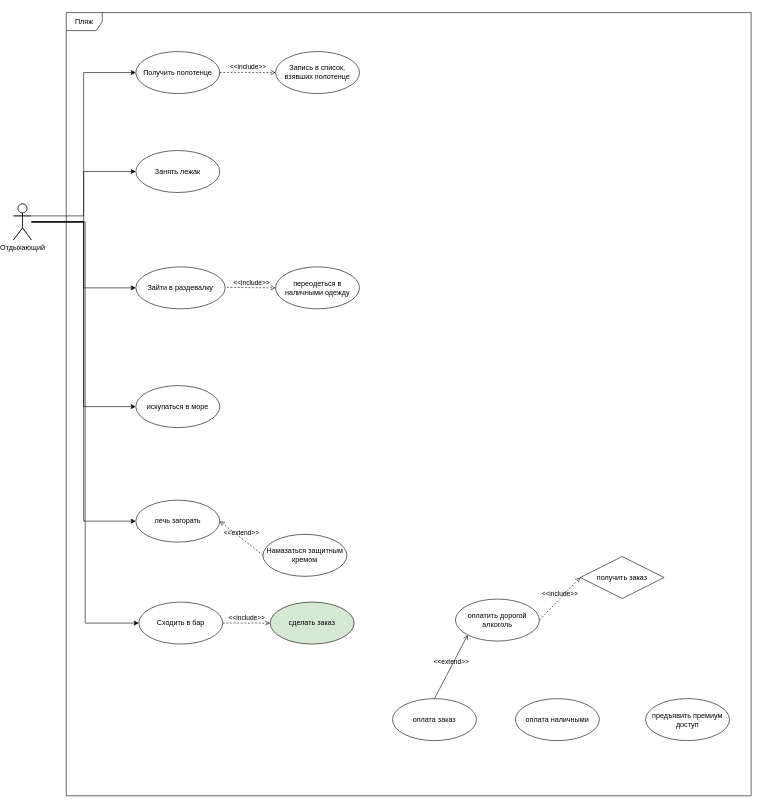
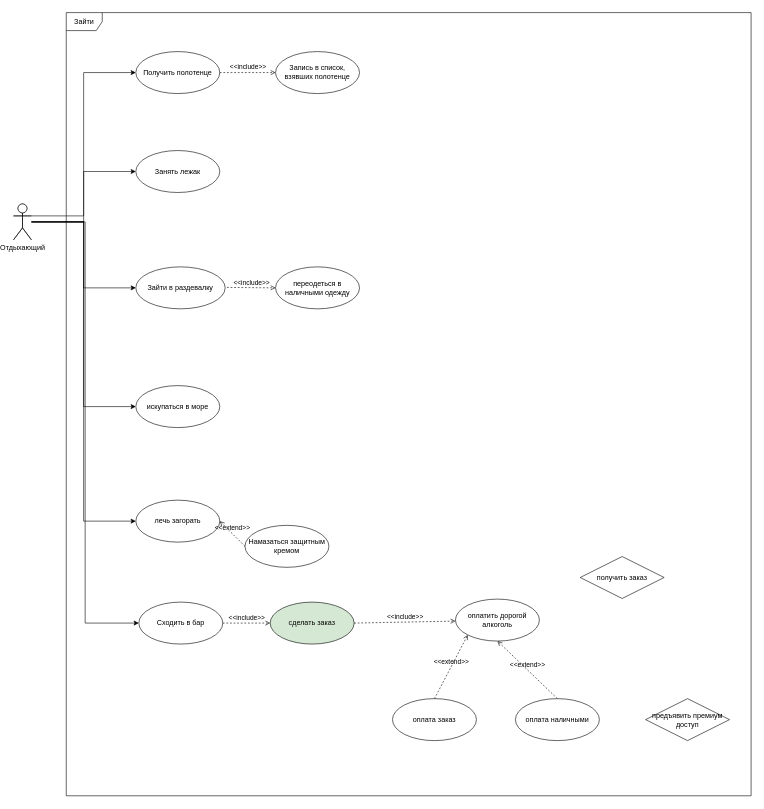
(84, 21) -> (84, 21)
(305, 555) -> (287, 546)
(561, 597) -> none
none -> (405, 622)
none -> (523, 666)
(451, 667) -> (451, 667)
(688, 720) -> (688, 720)
